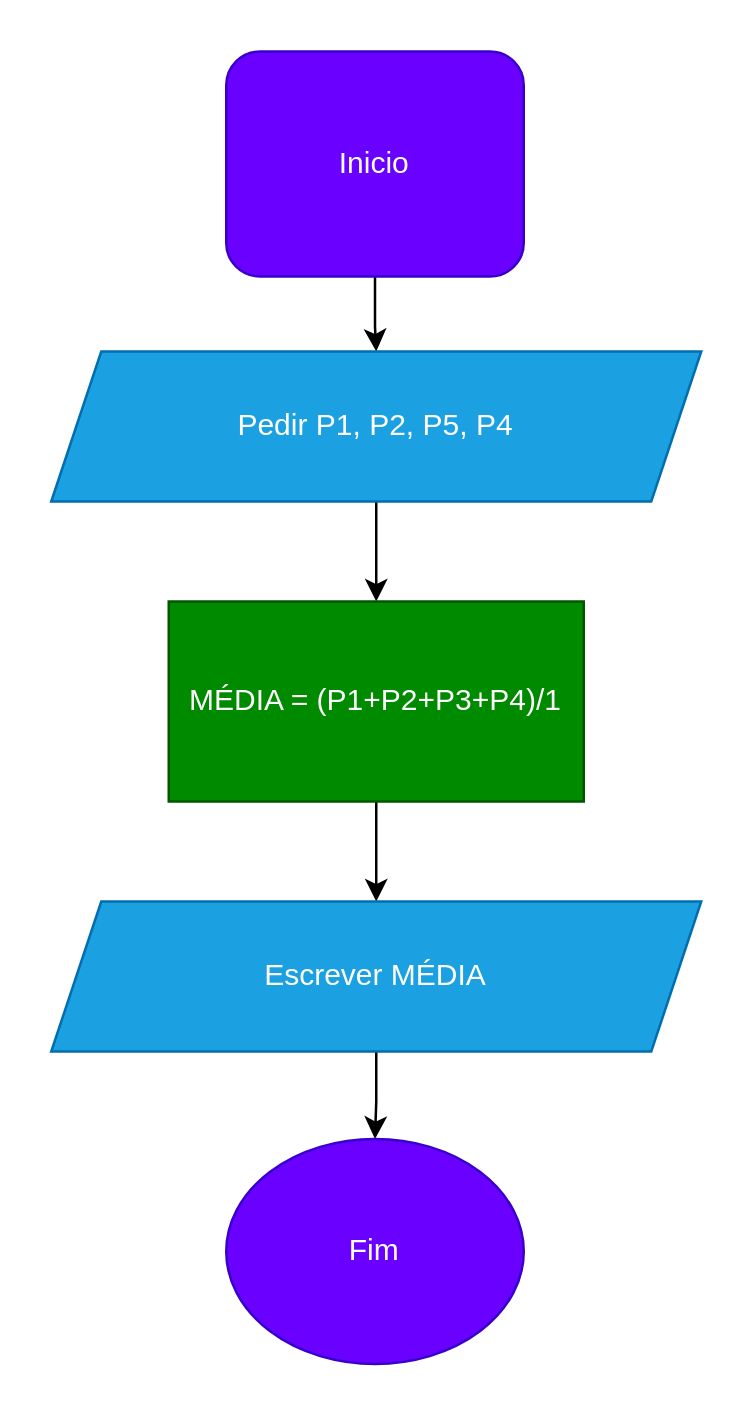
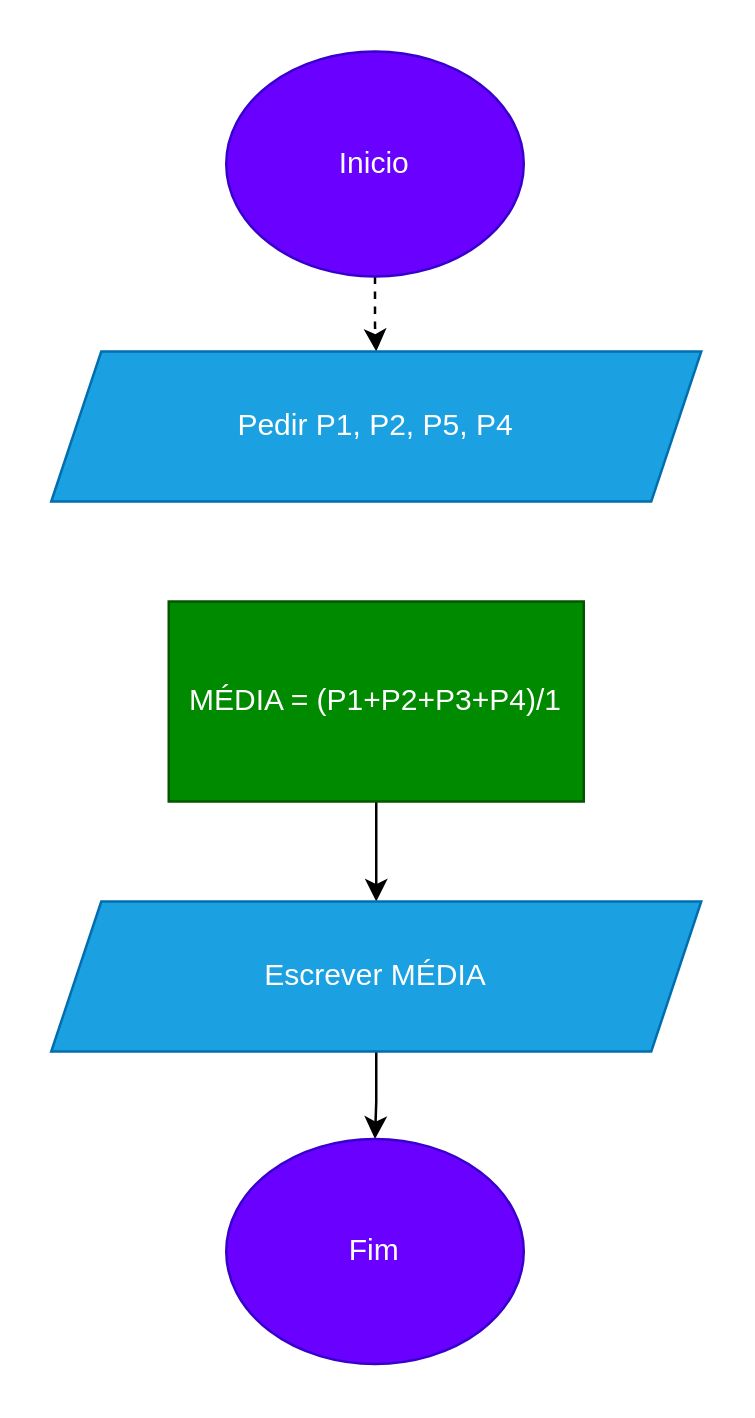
(375, 164) -> (375, 164)
(375, 307) -> (375, 307)
(376, 543) -> none
